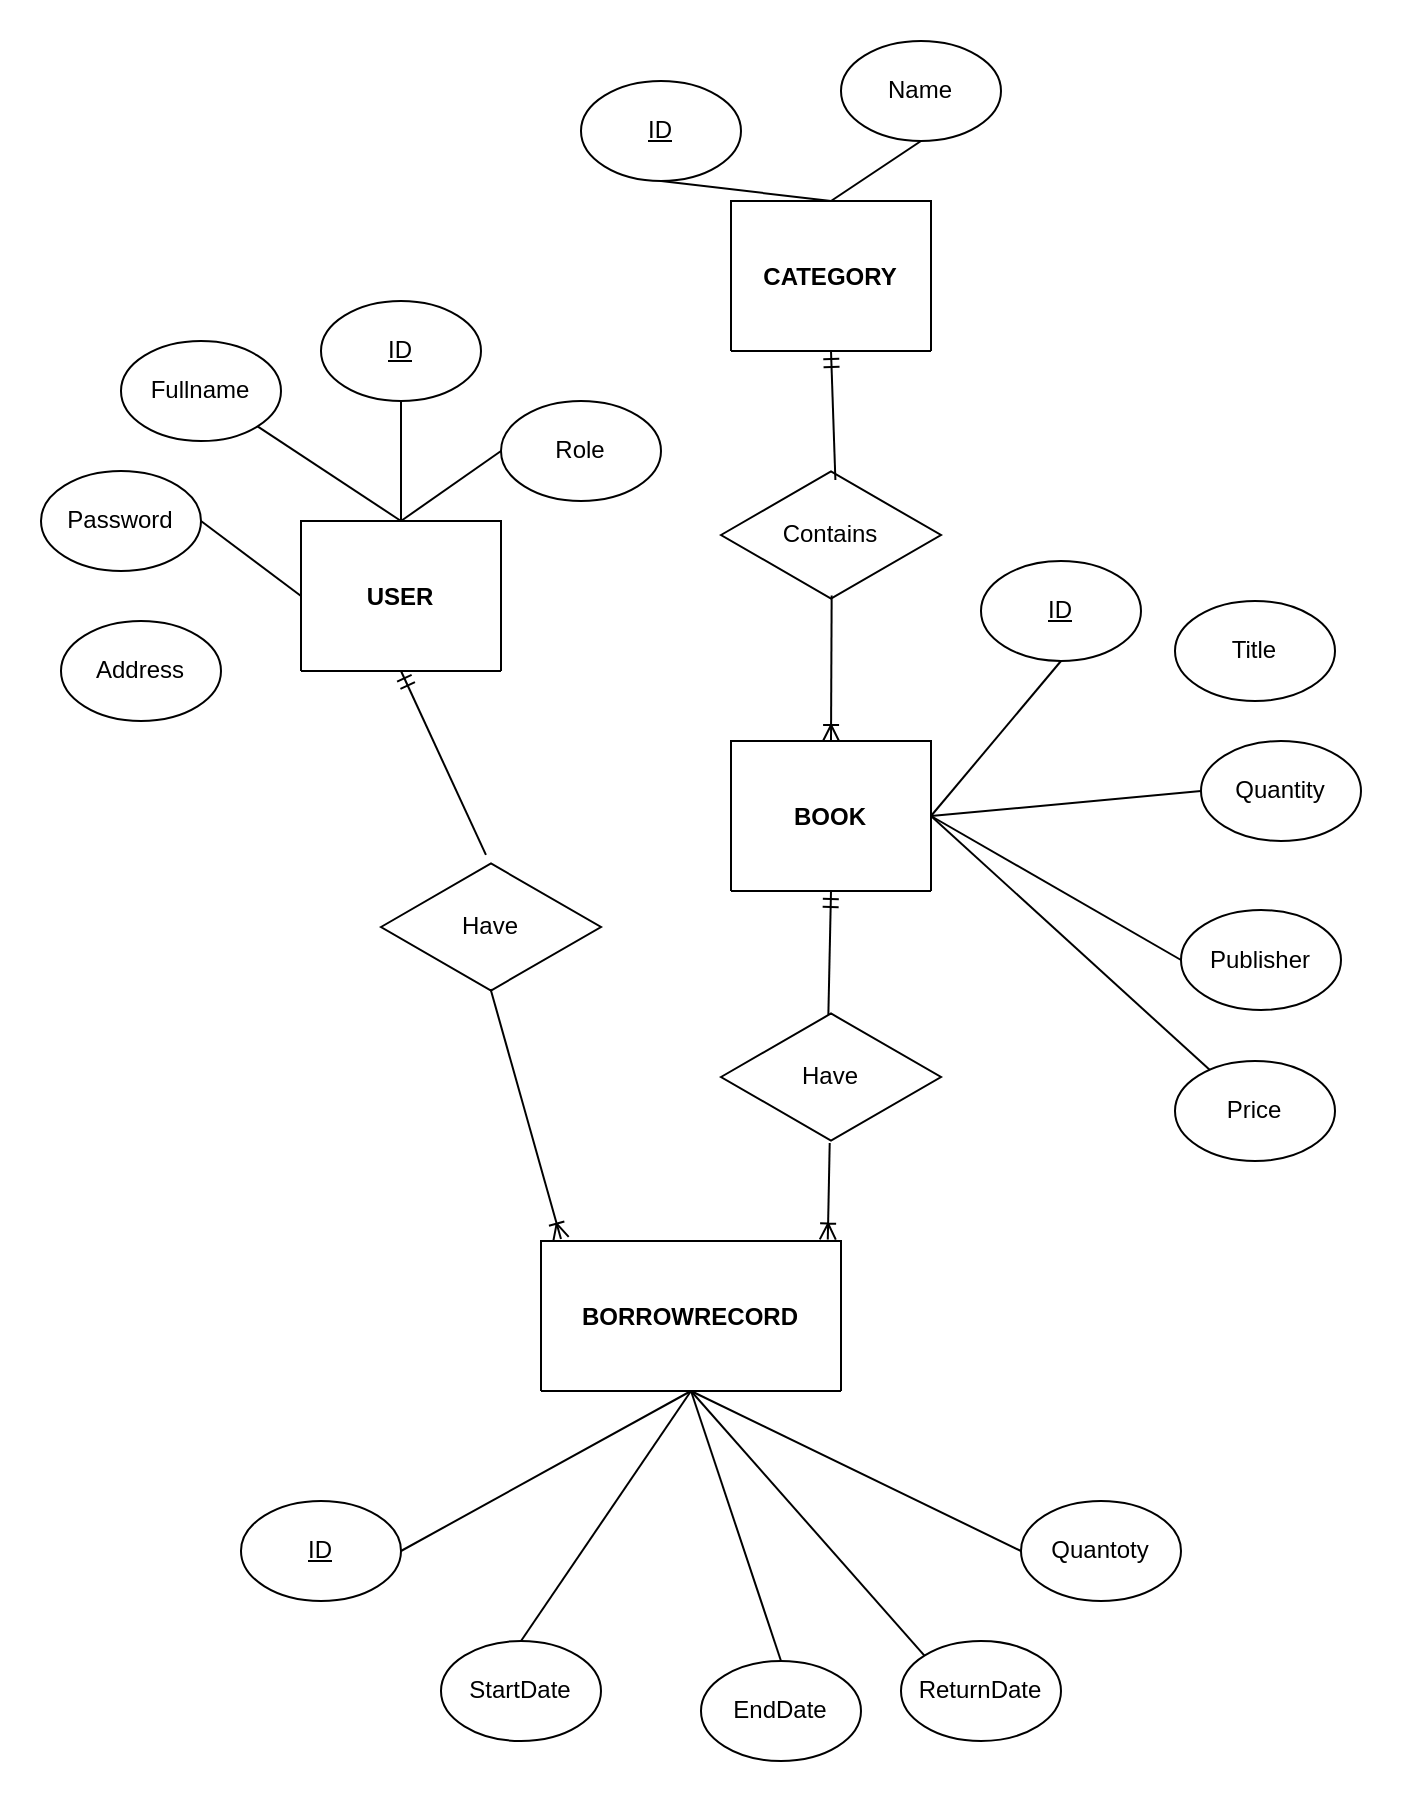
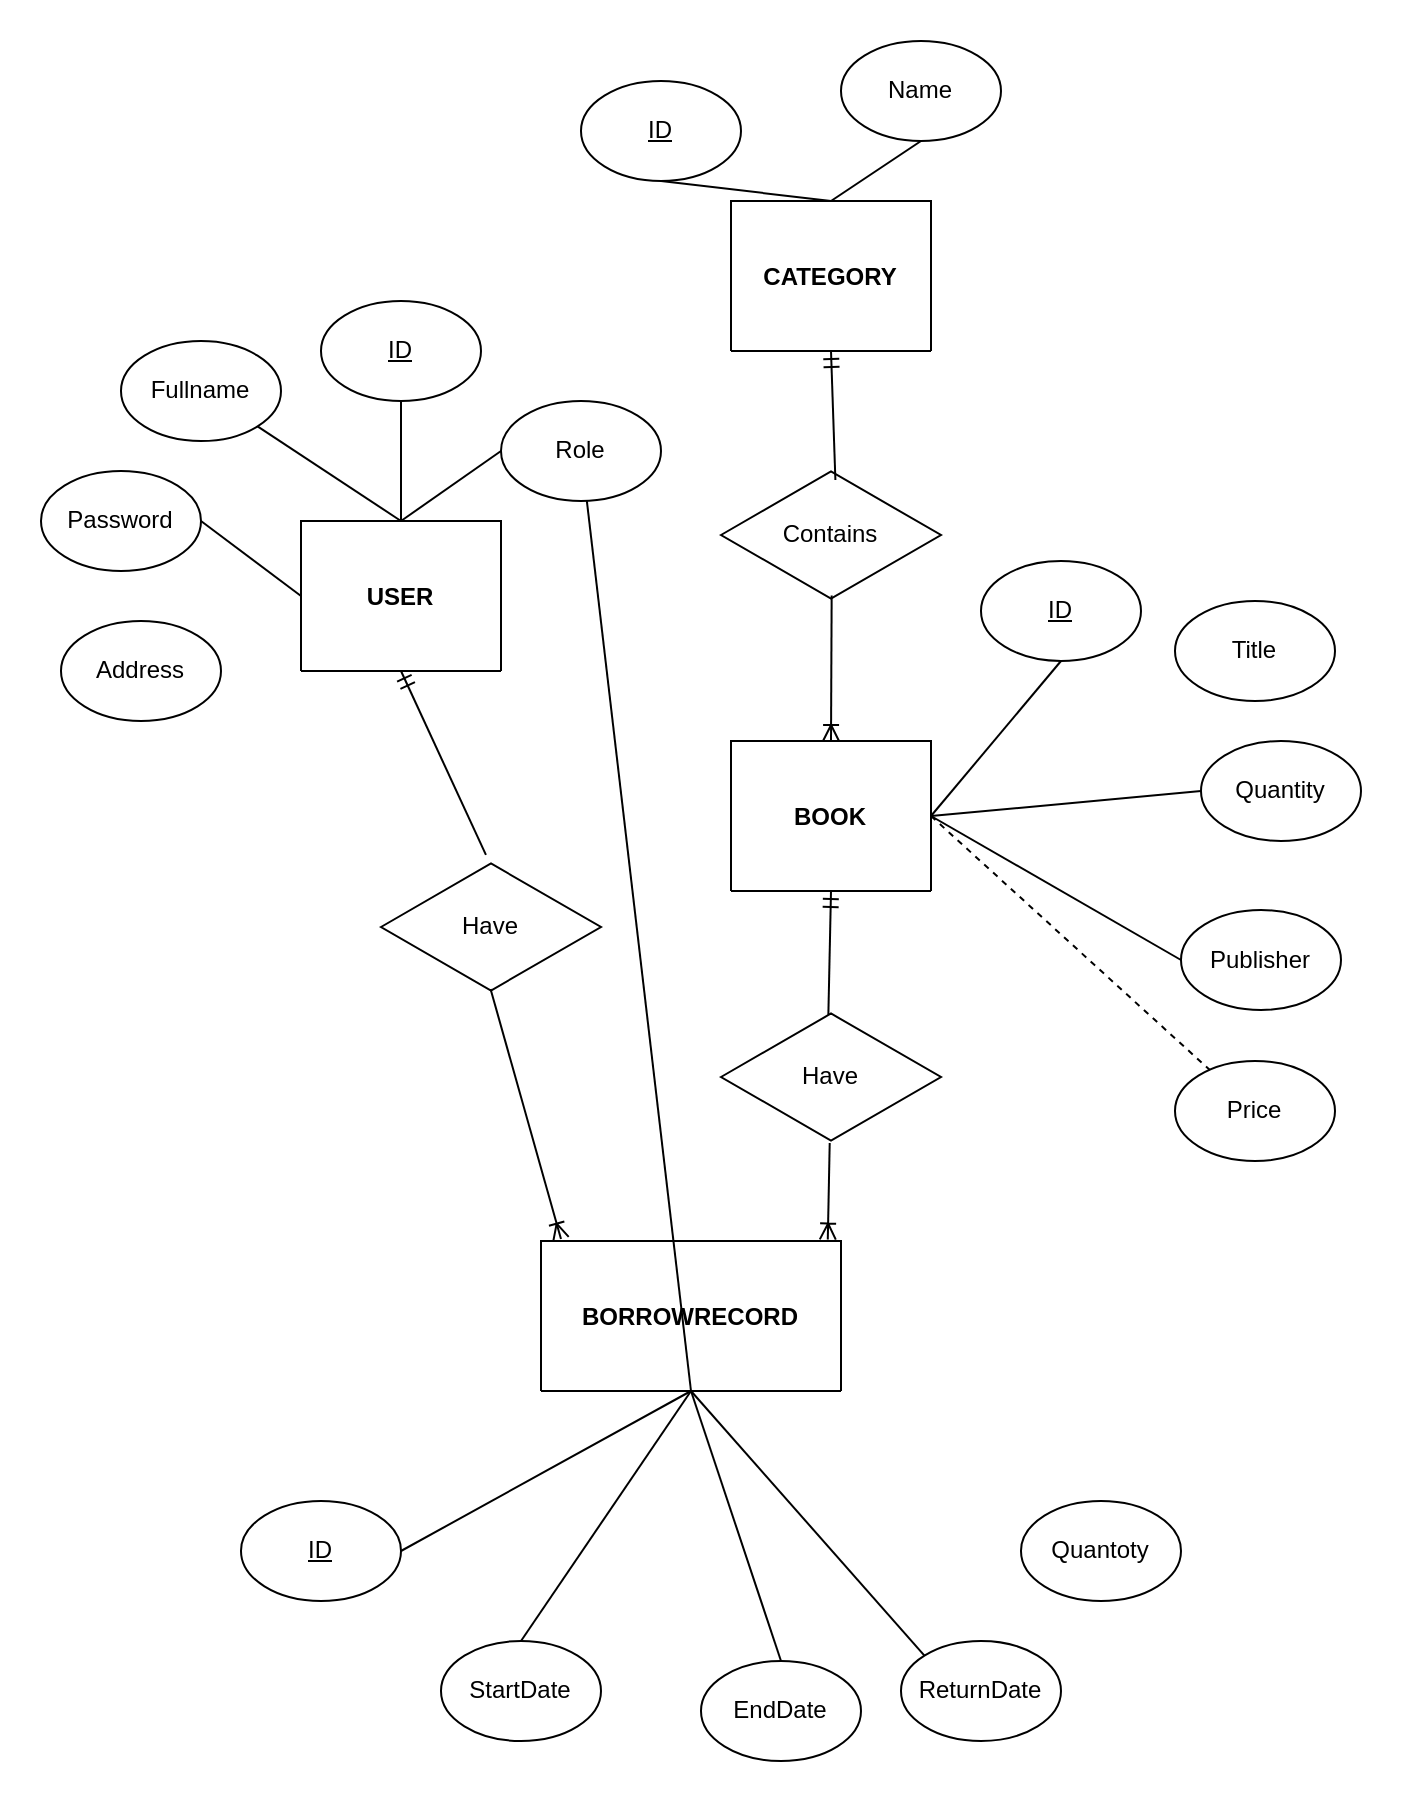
(1075, 947) -> (1075, 947)
(860, 1473) -> (639, 945)
